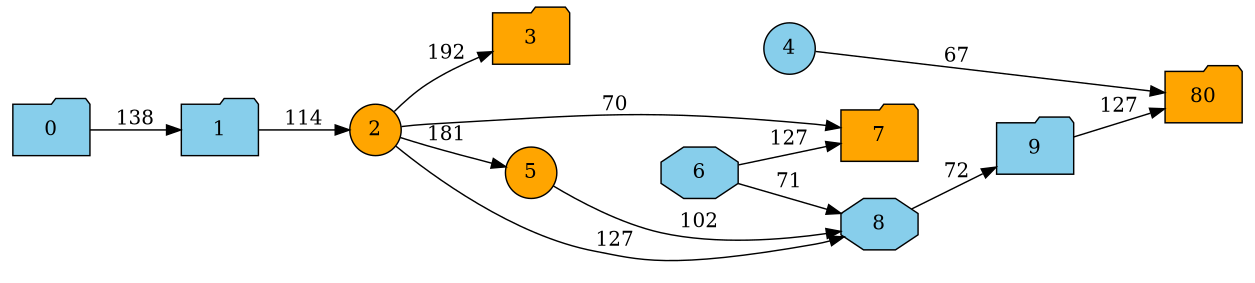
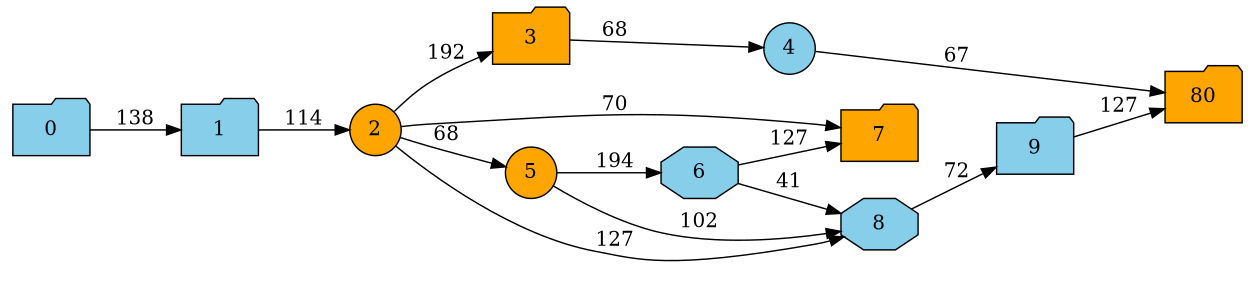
none -> (659, 44)
(447, 135) -> (447, 135)
none -> (602, 173)
(790, 182) -> (790, 182)
